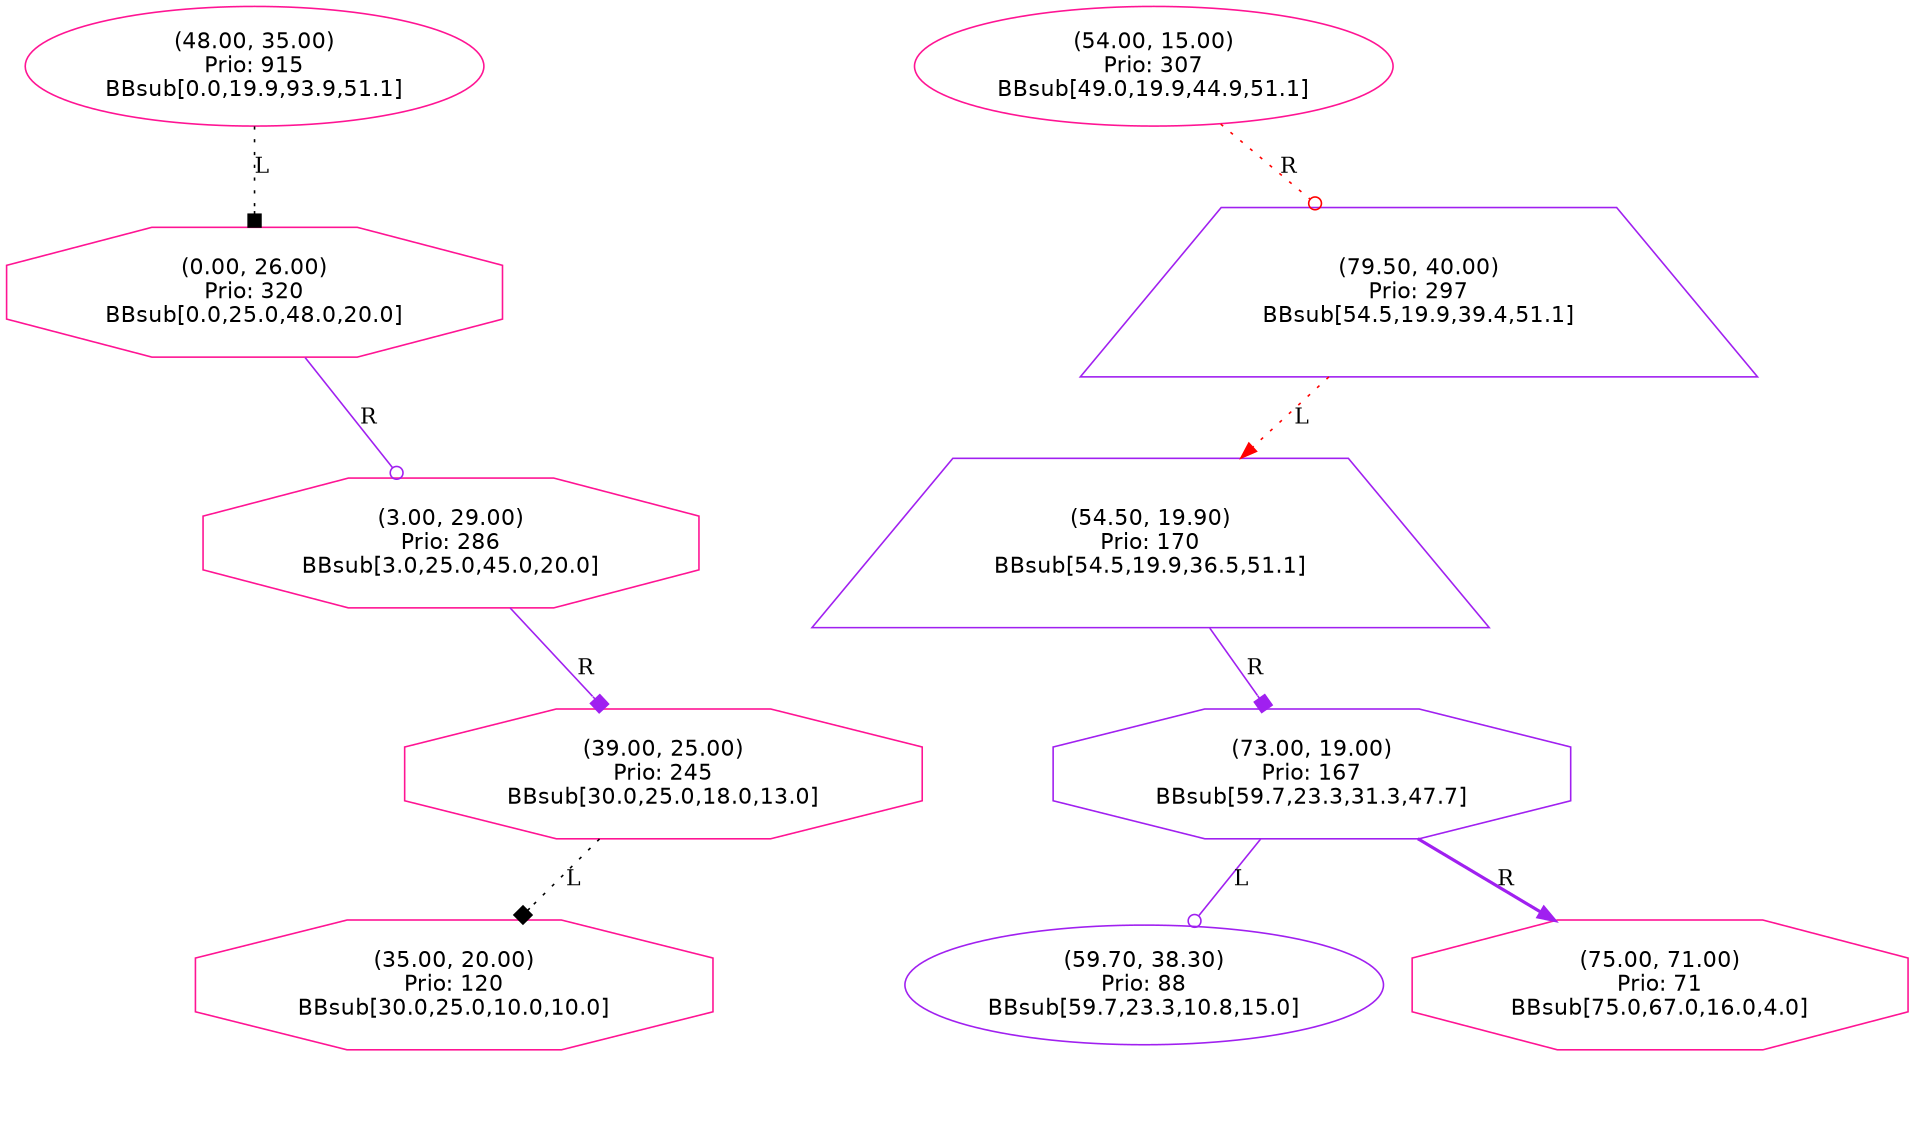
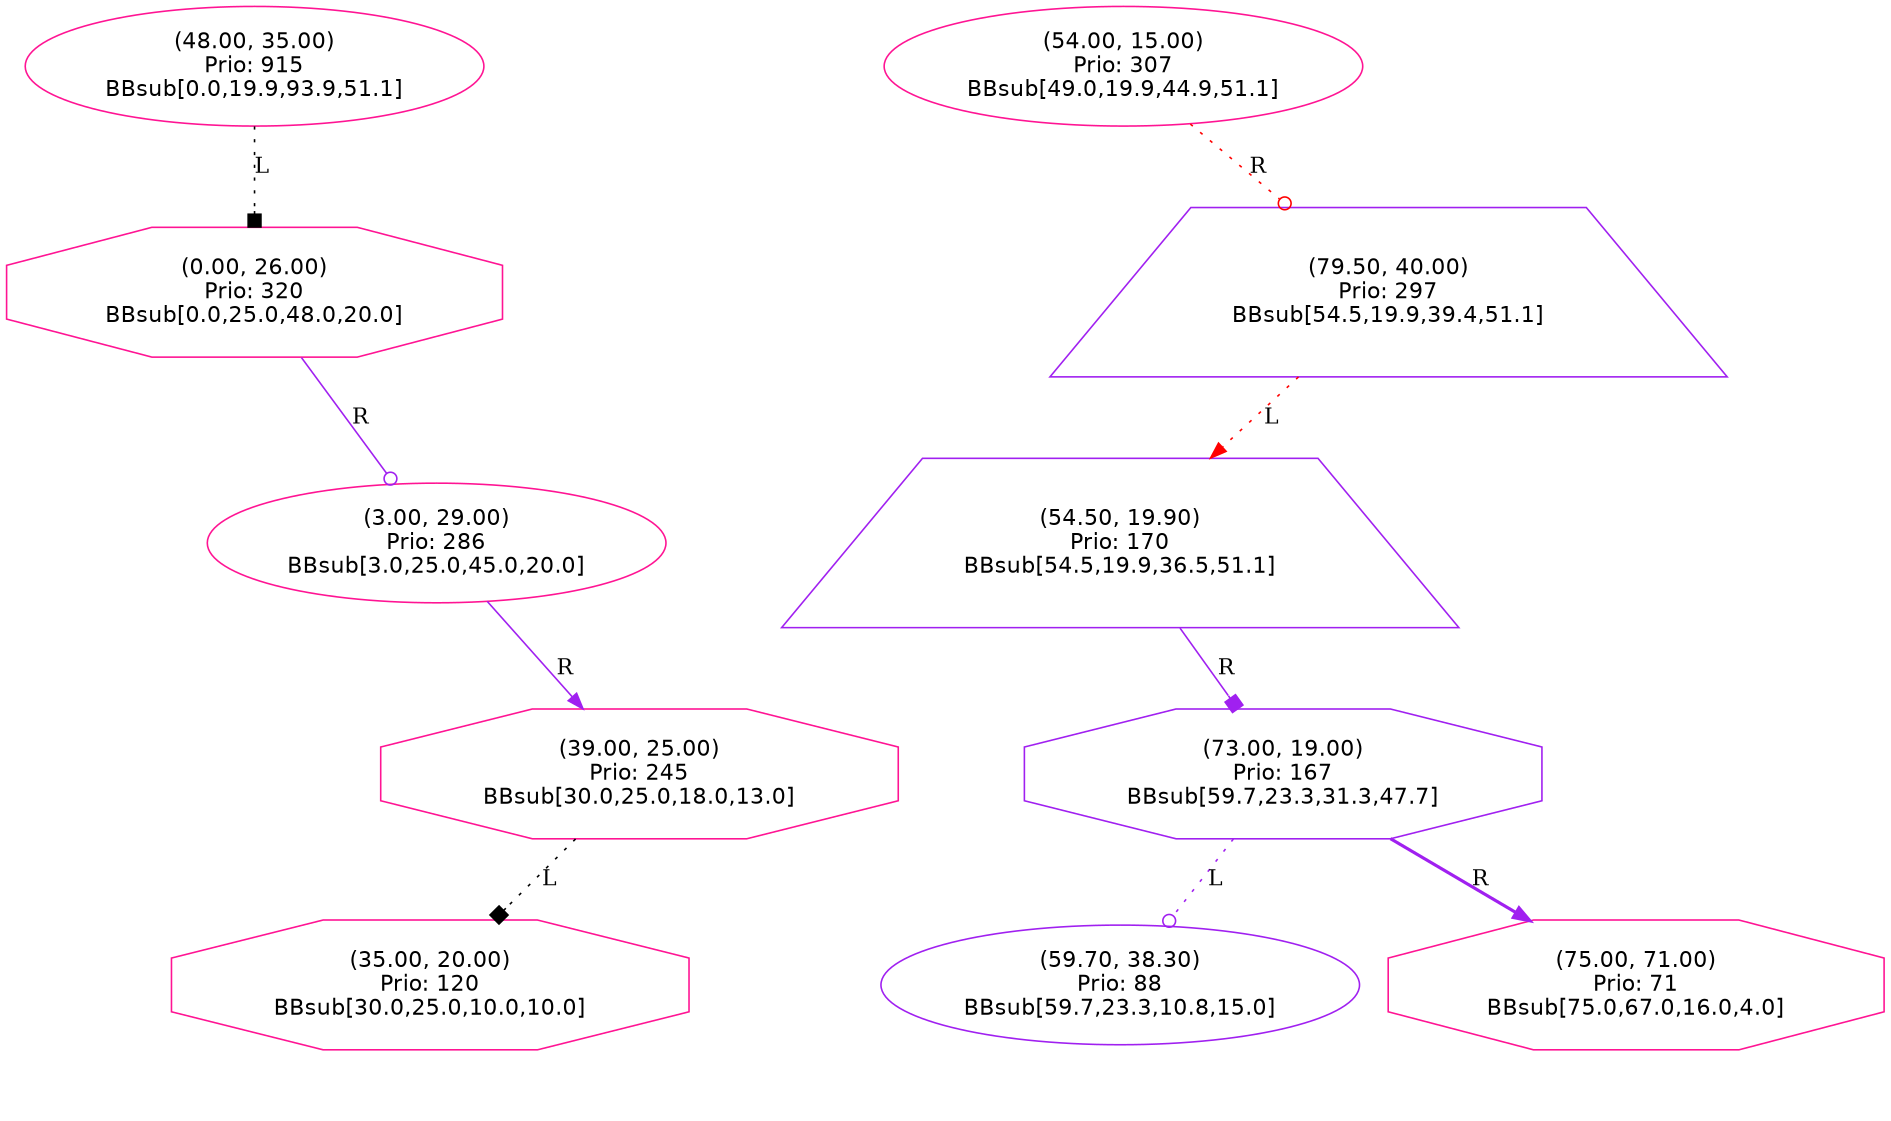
(451, 543) -> (437, 543)
(551, 652) -> (530, 649)
(1230, 877) -> (1203, 877)
